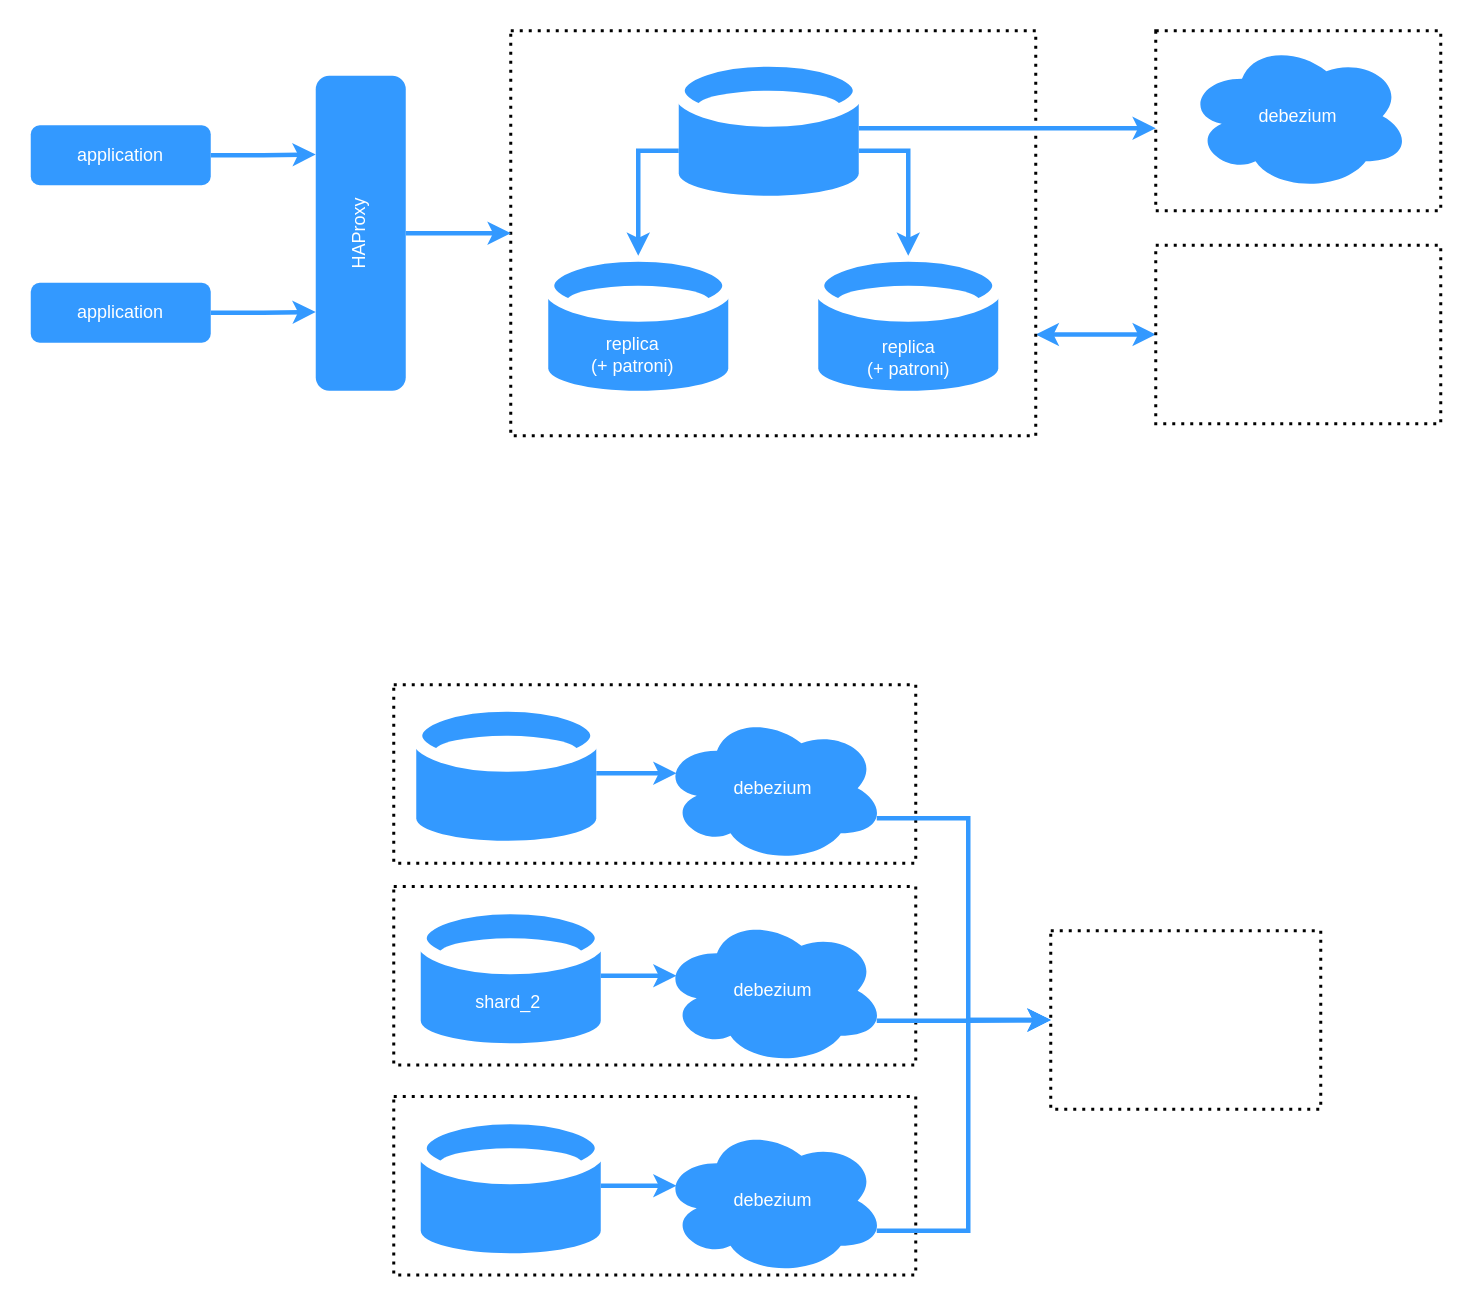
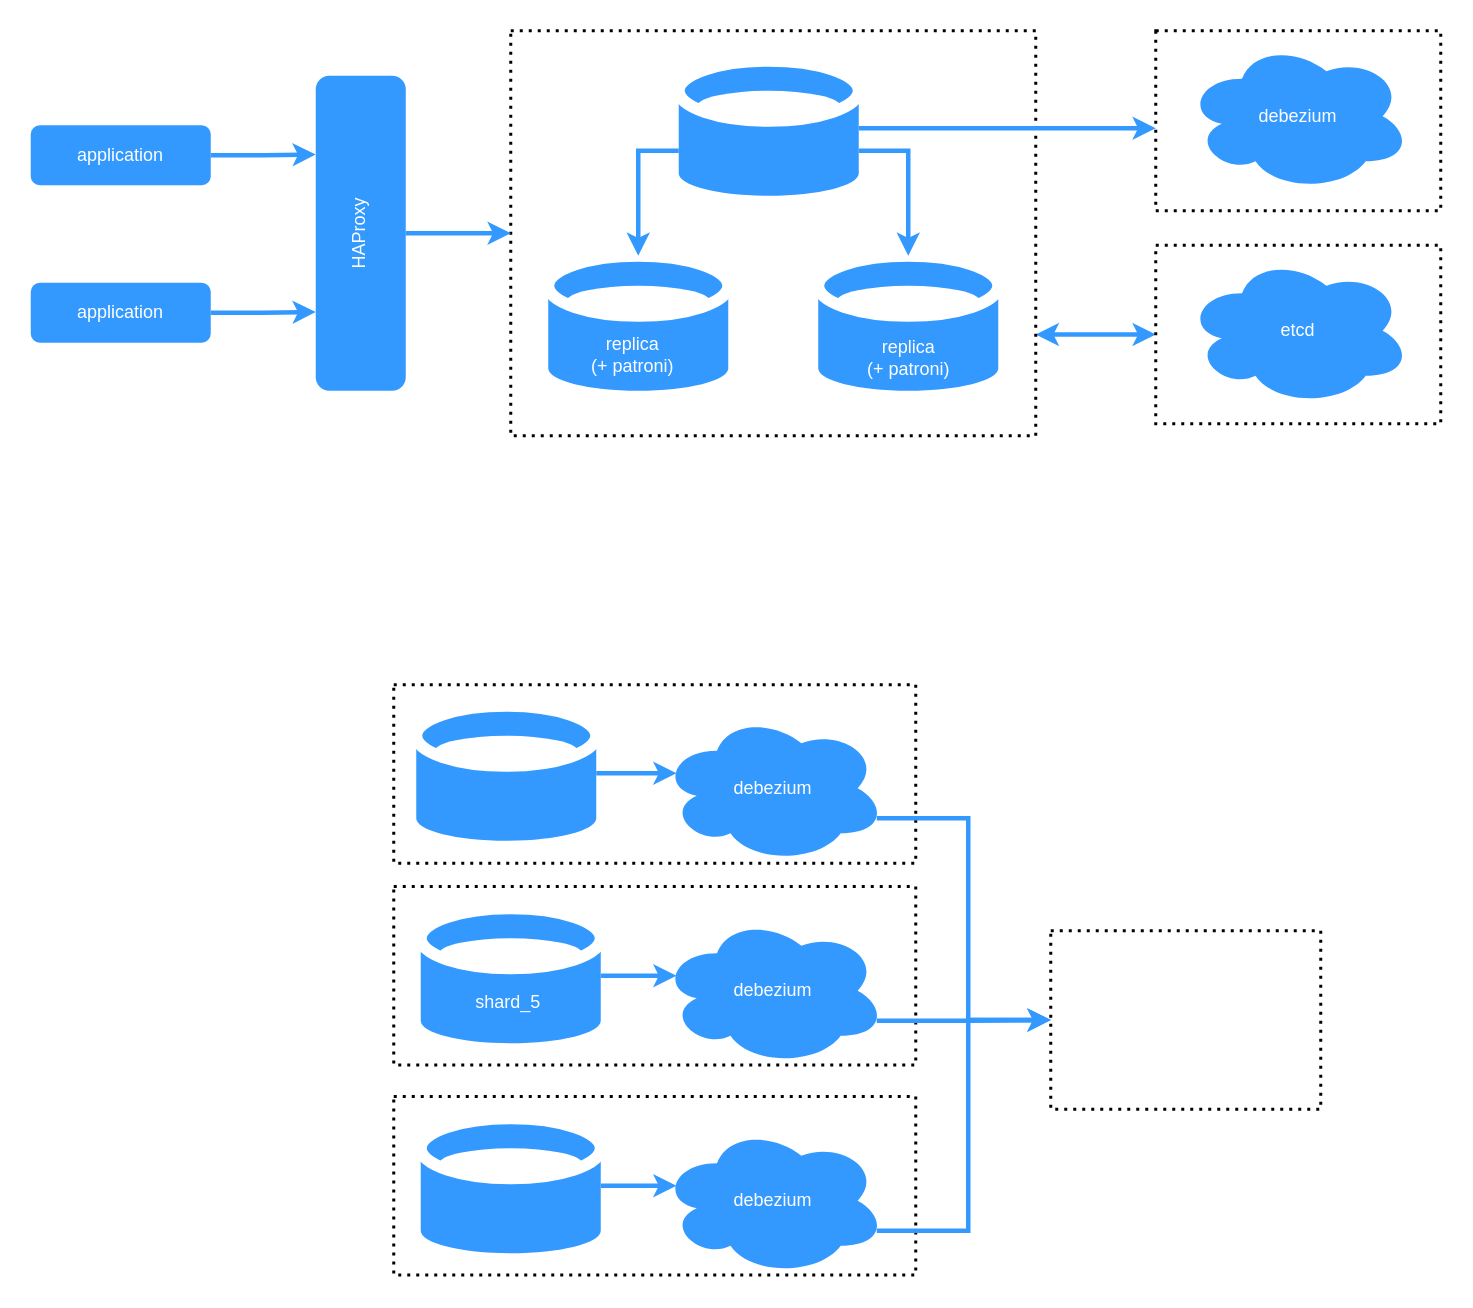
none -> (1298, 331)
(509, 1003) -> (509, 1003)
